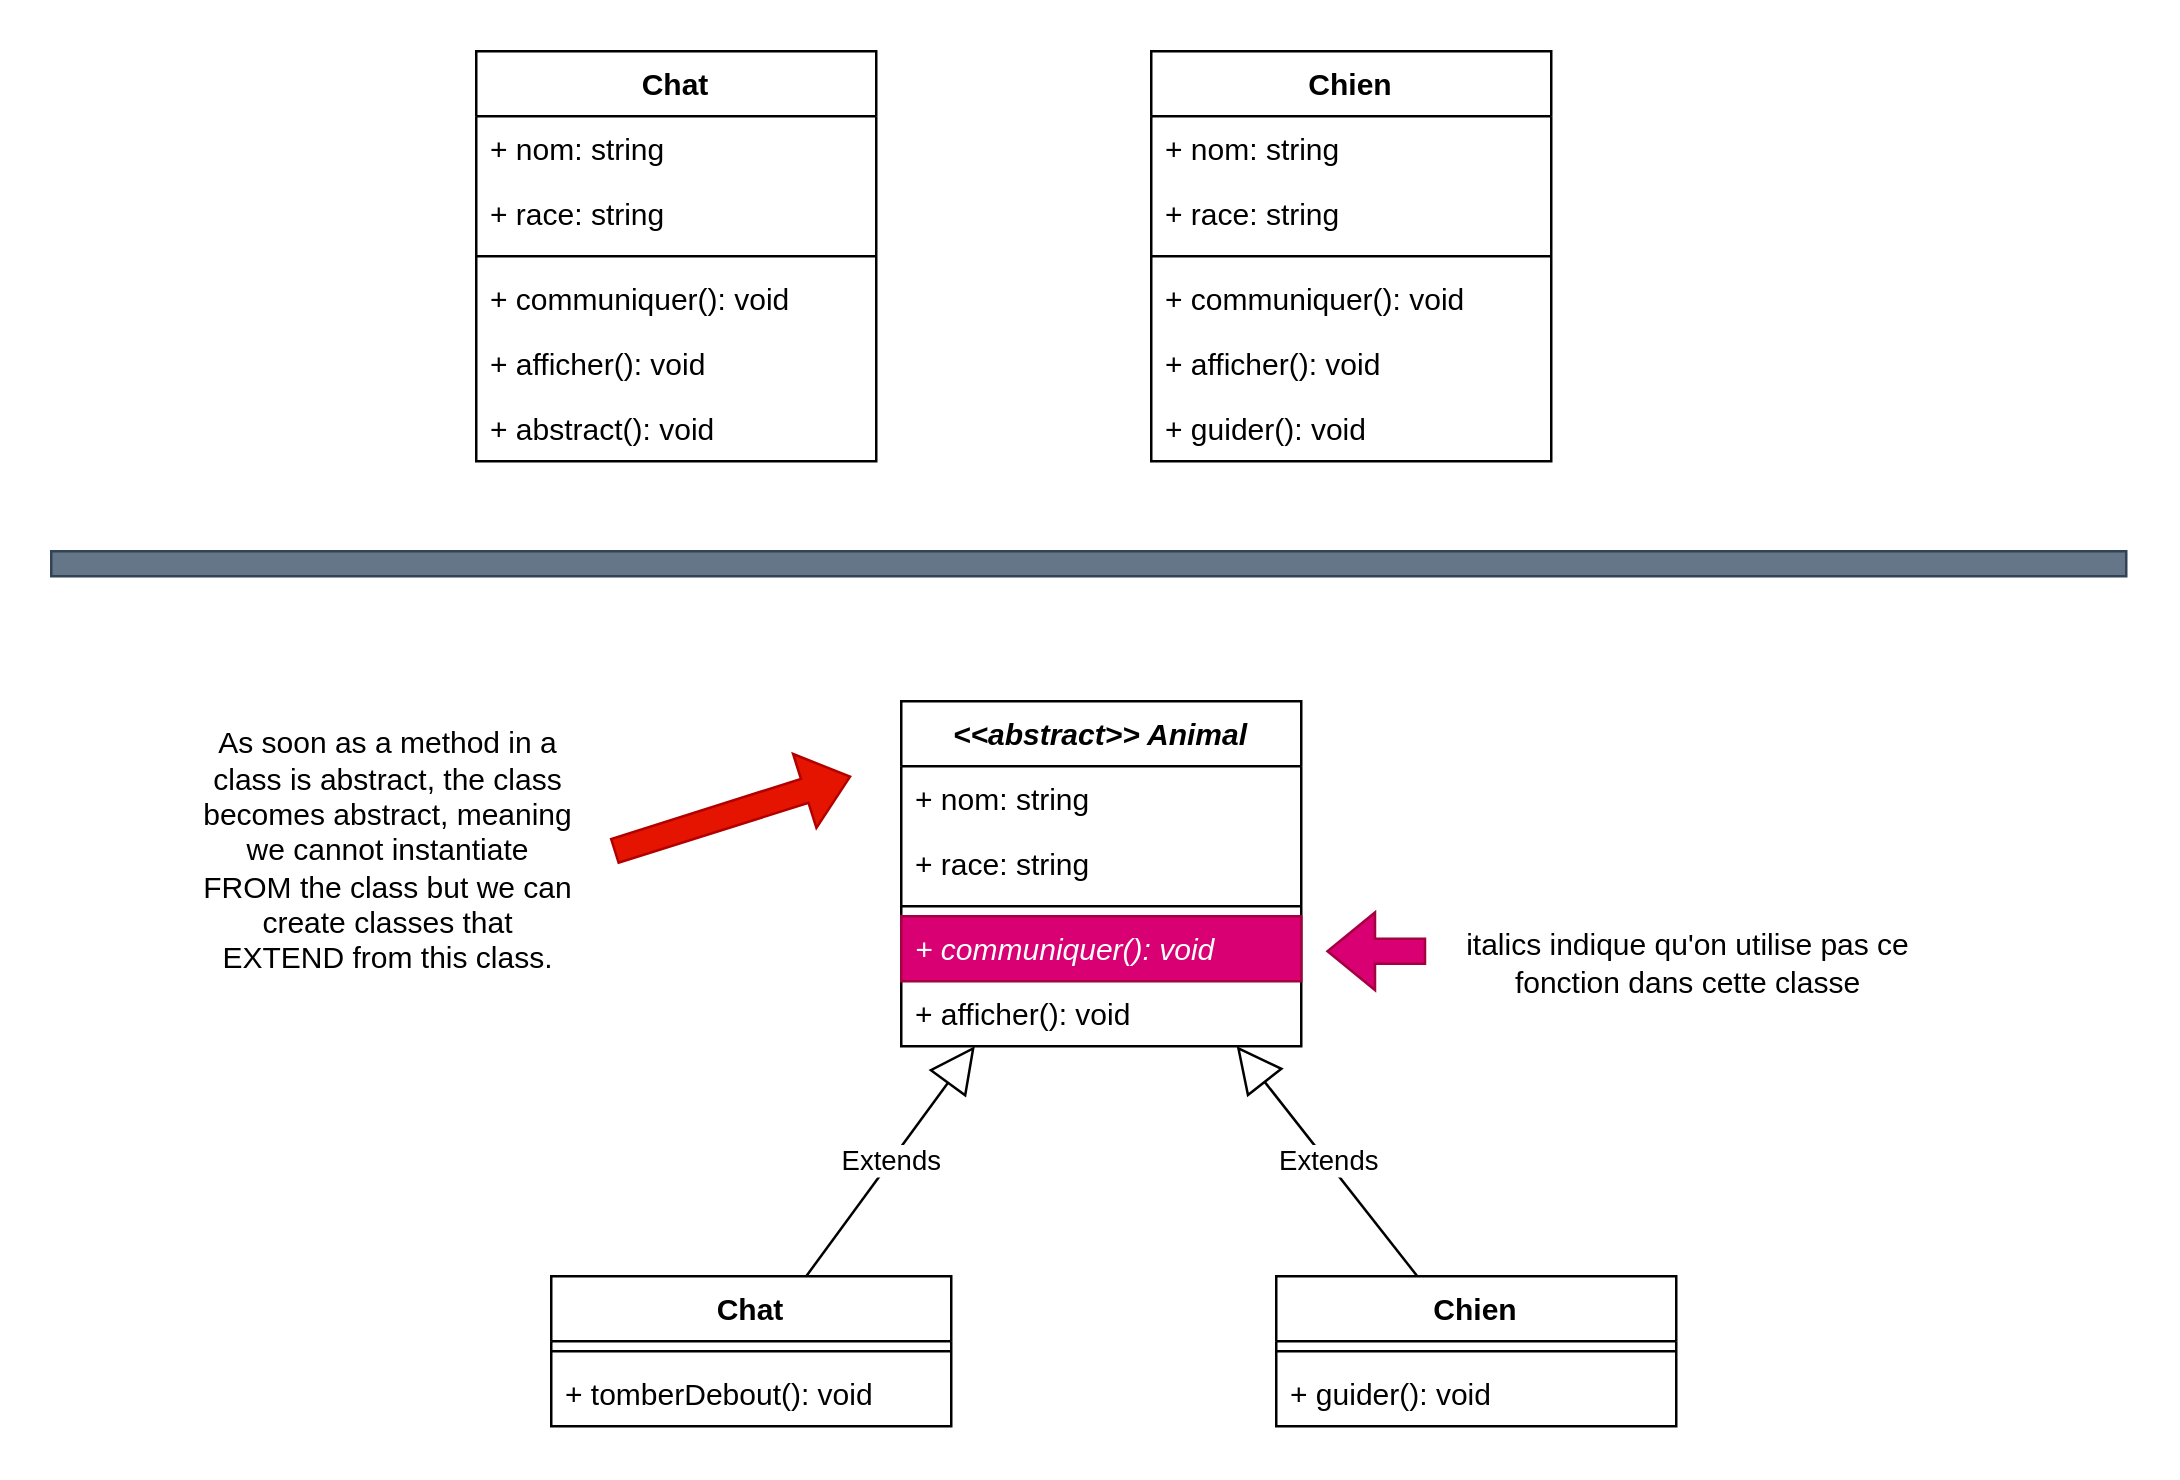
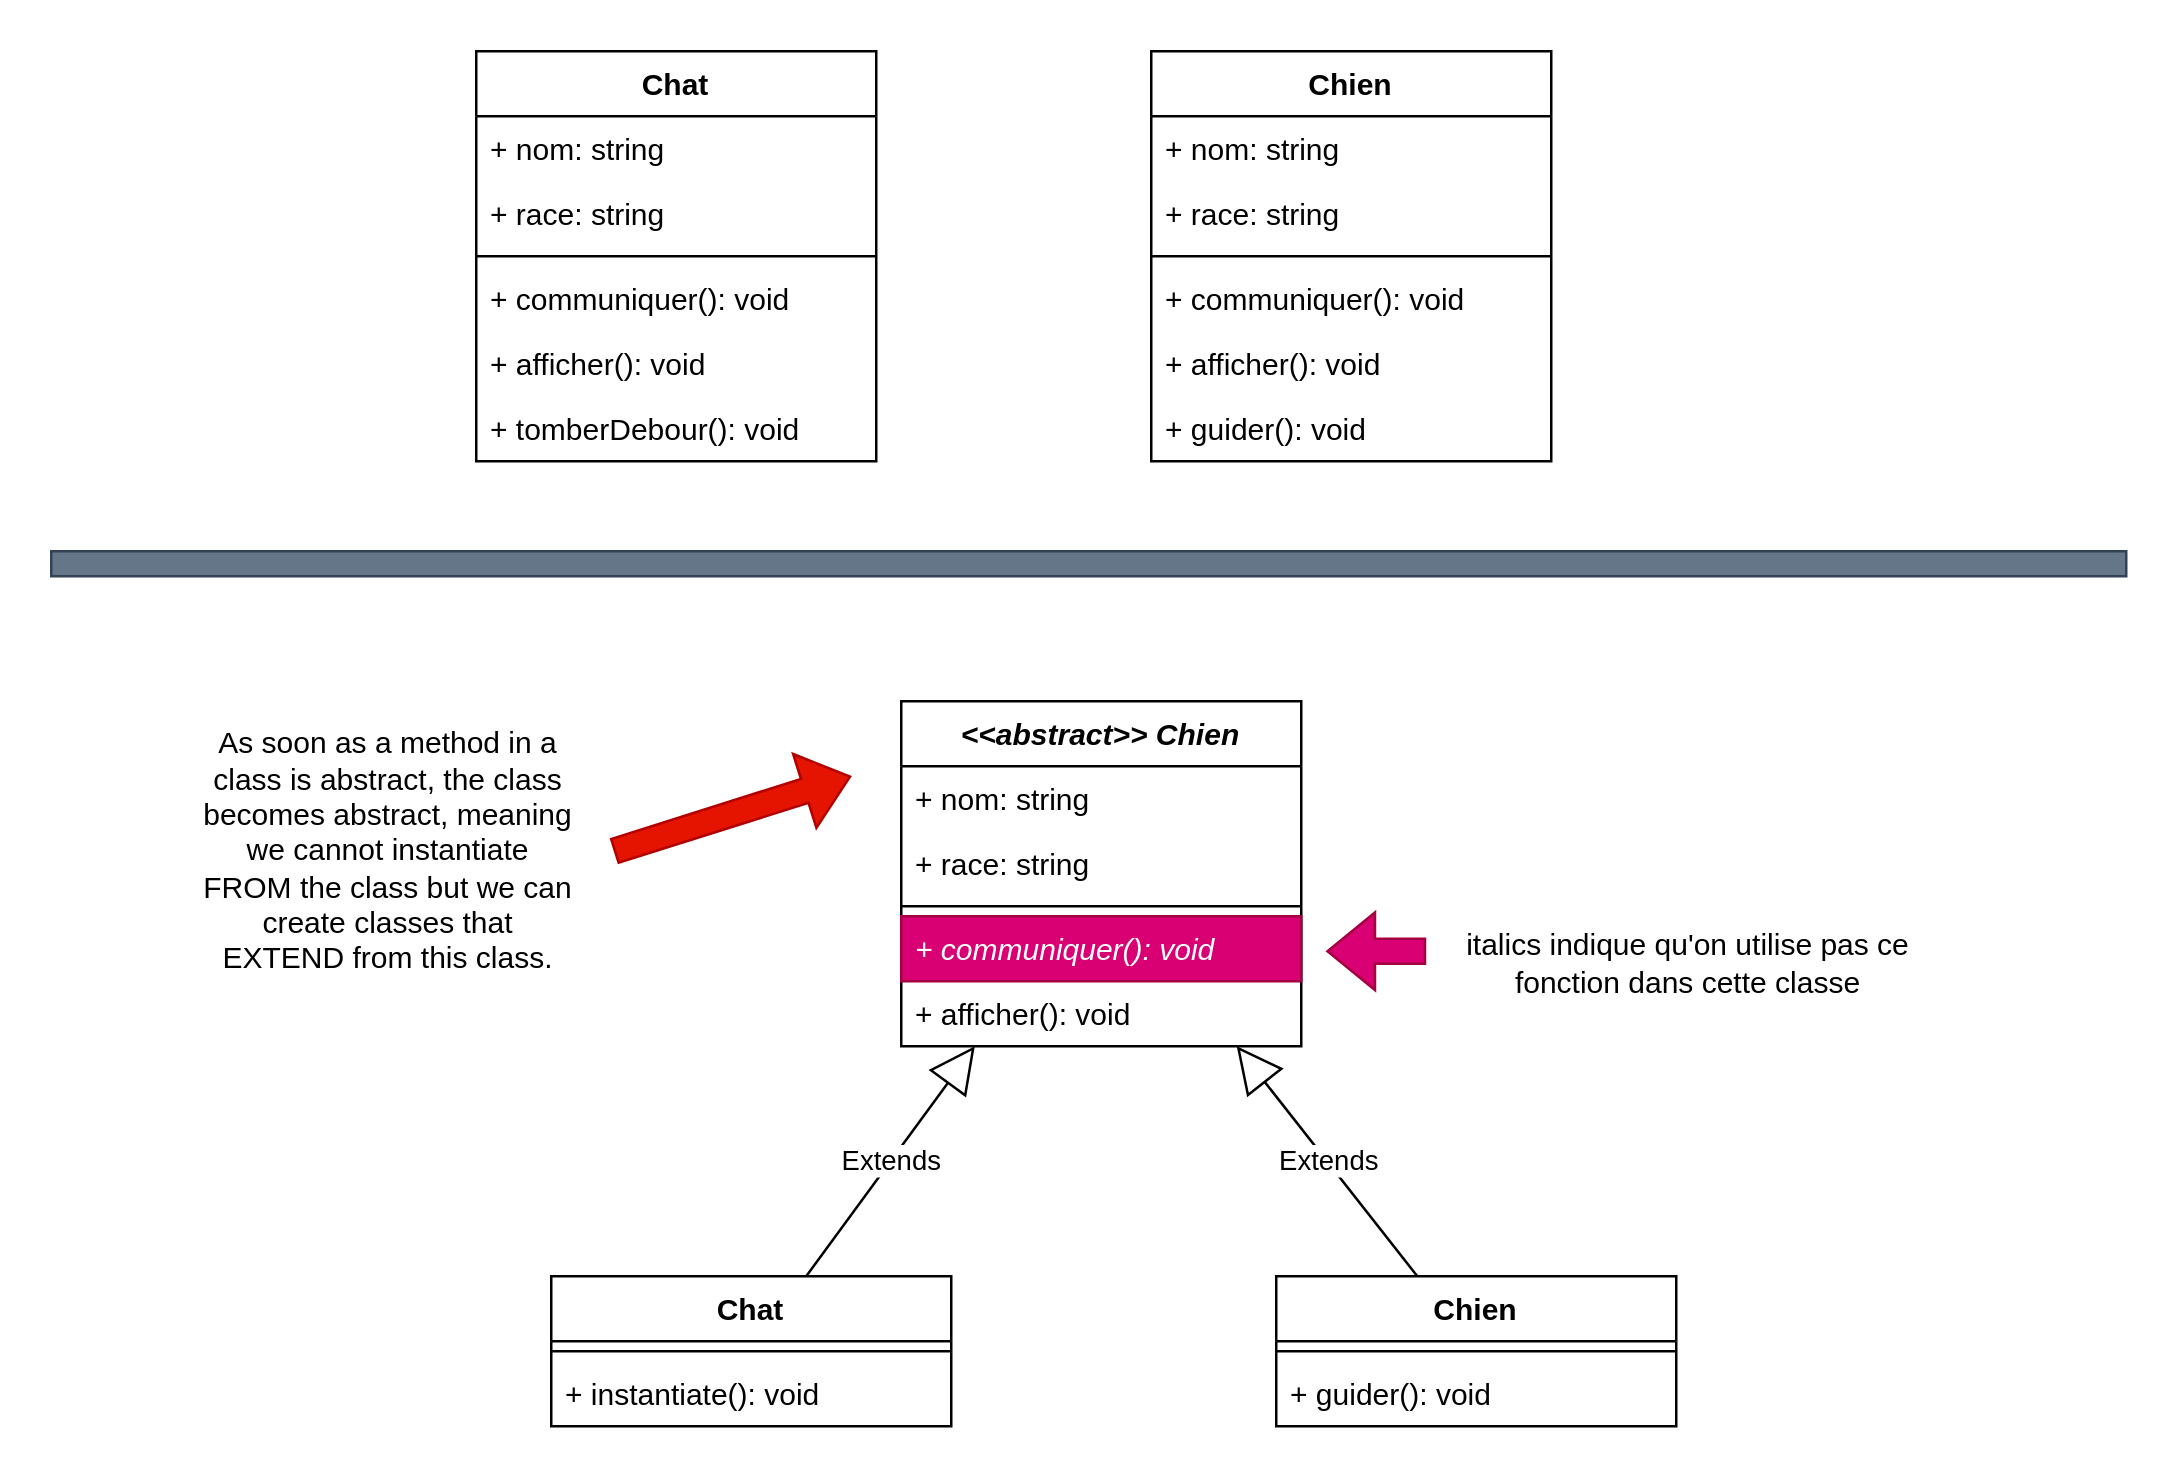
(627, 432) -> (660, 432)
(1101, 737) -> (1101, 737)
(735, 1397) -> (719, 1397)
